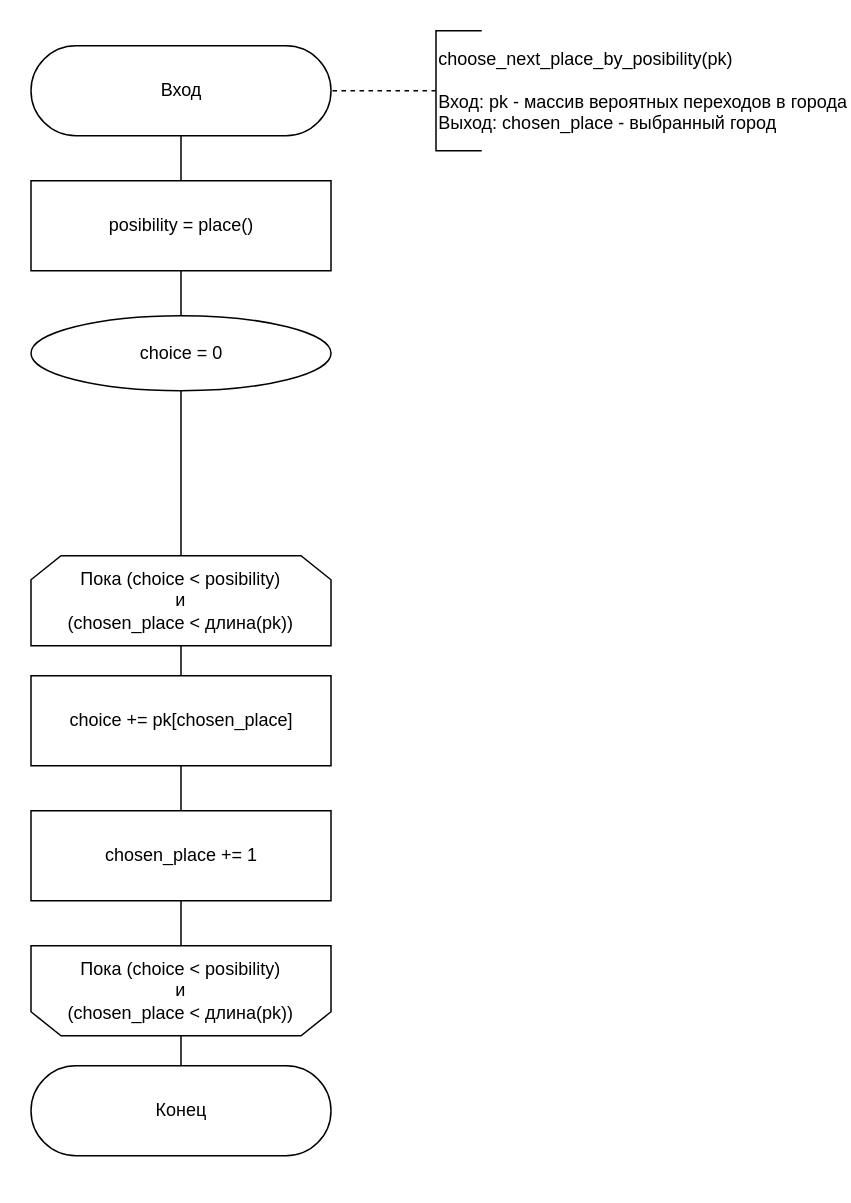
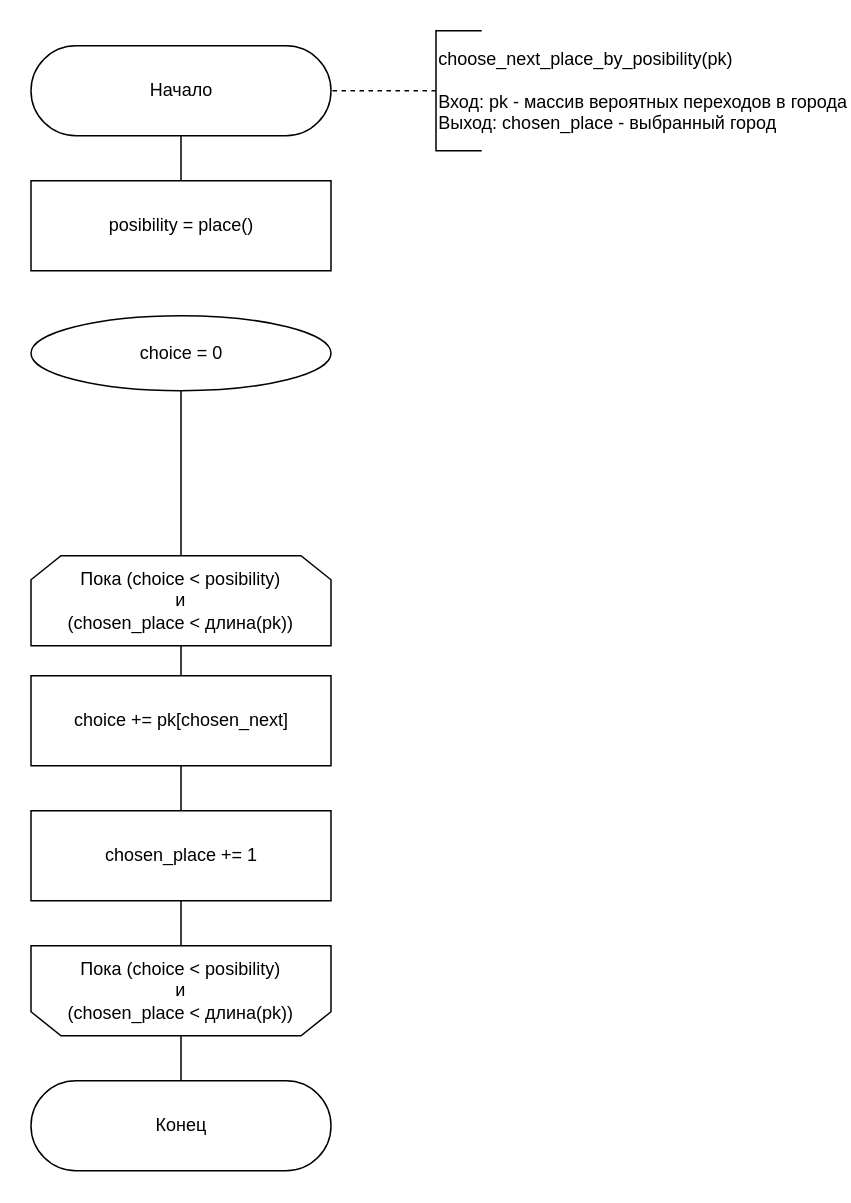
(182, 91) -> (182, 91)
(181, 293) -> none
(182, 721) -> (182, 721)
(181, 1111) -> (181, 1126)
